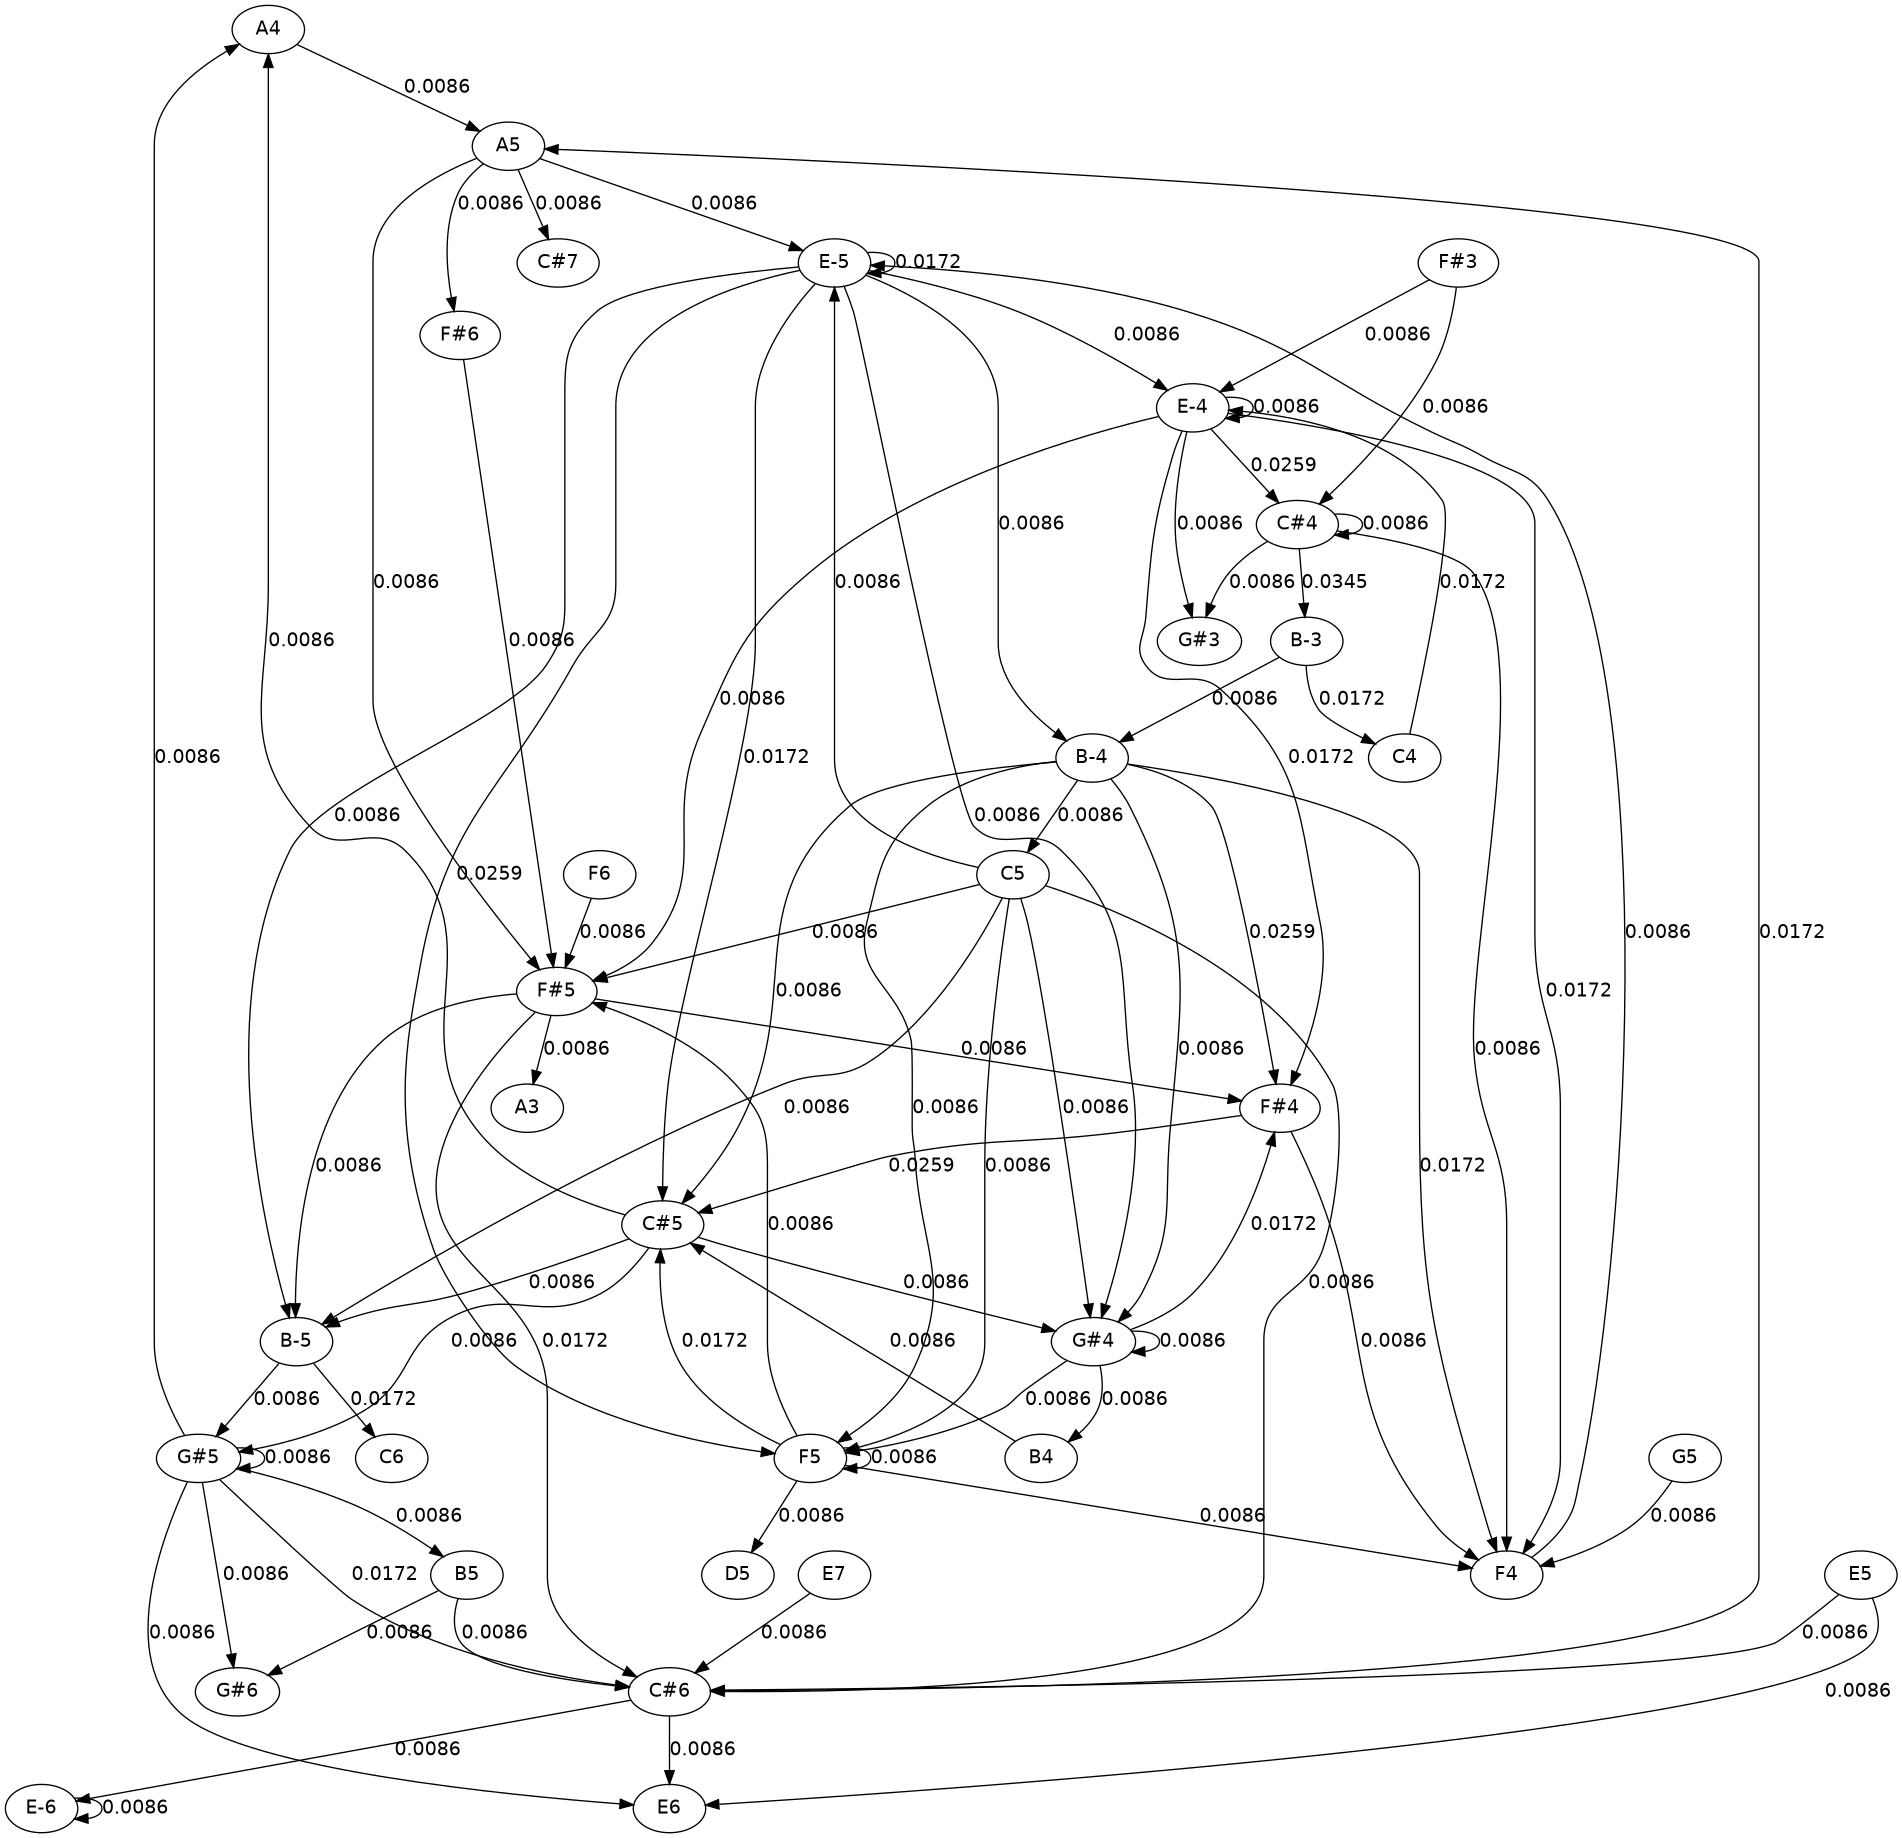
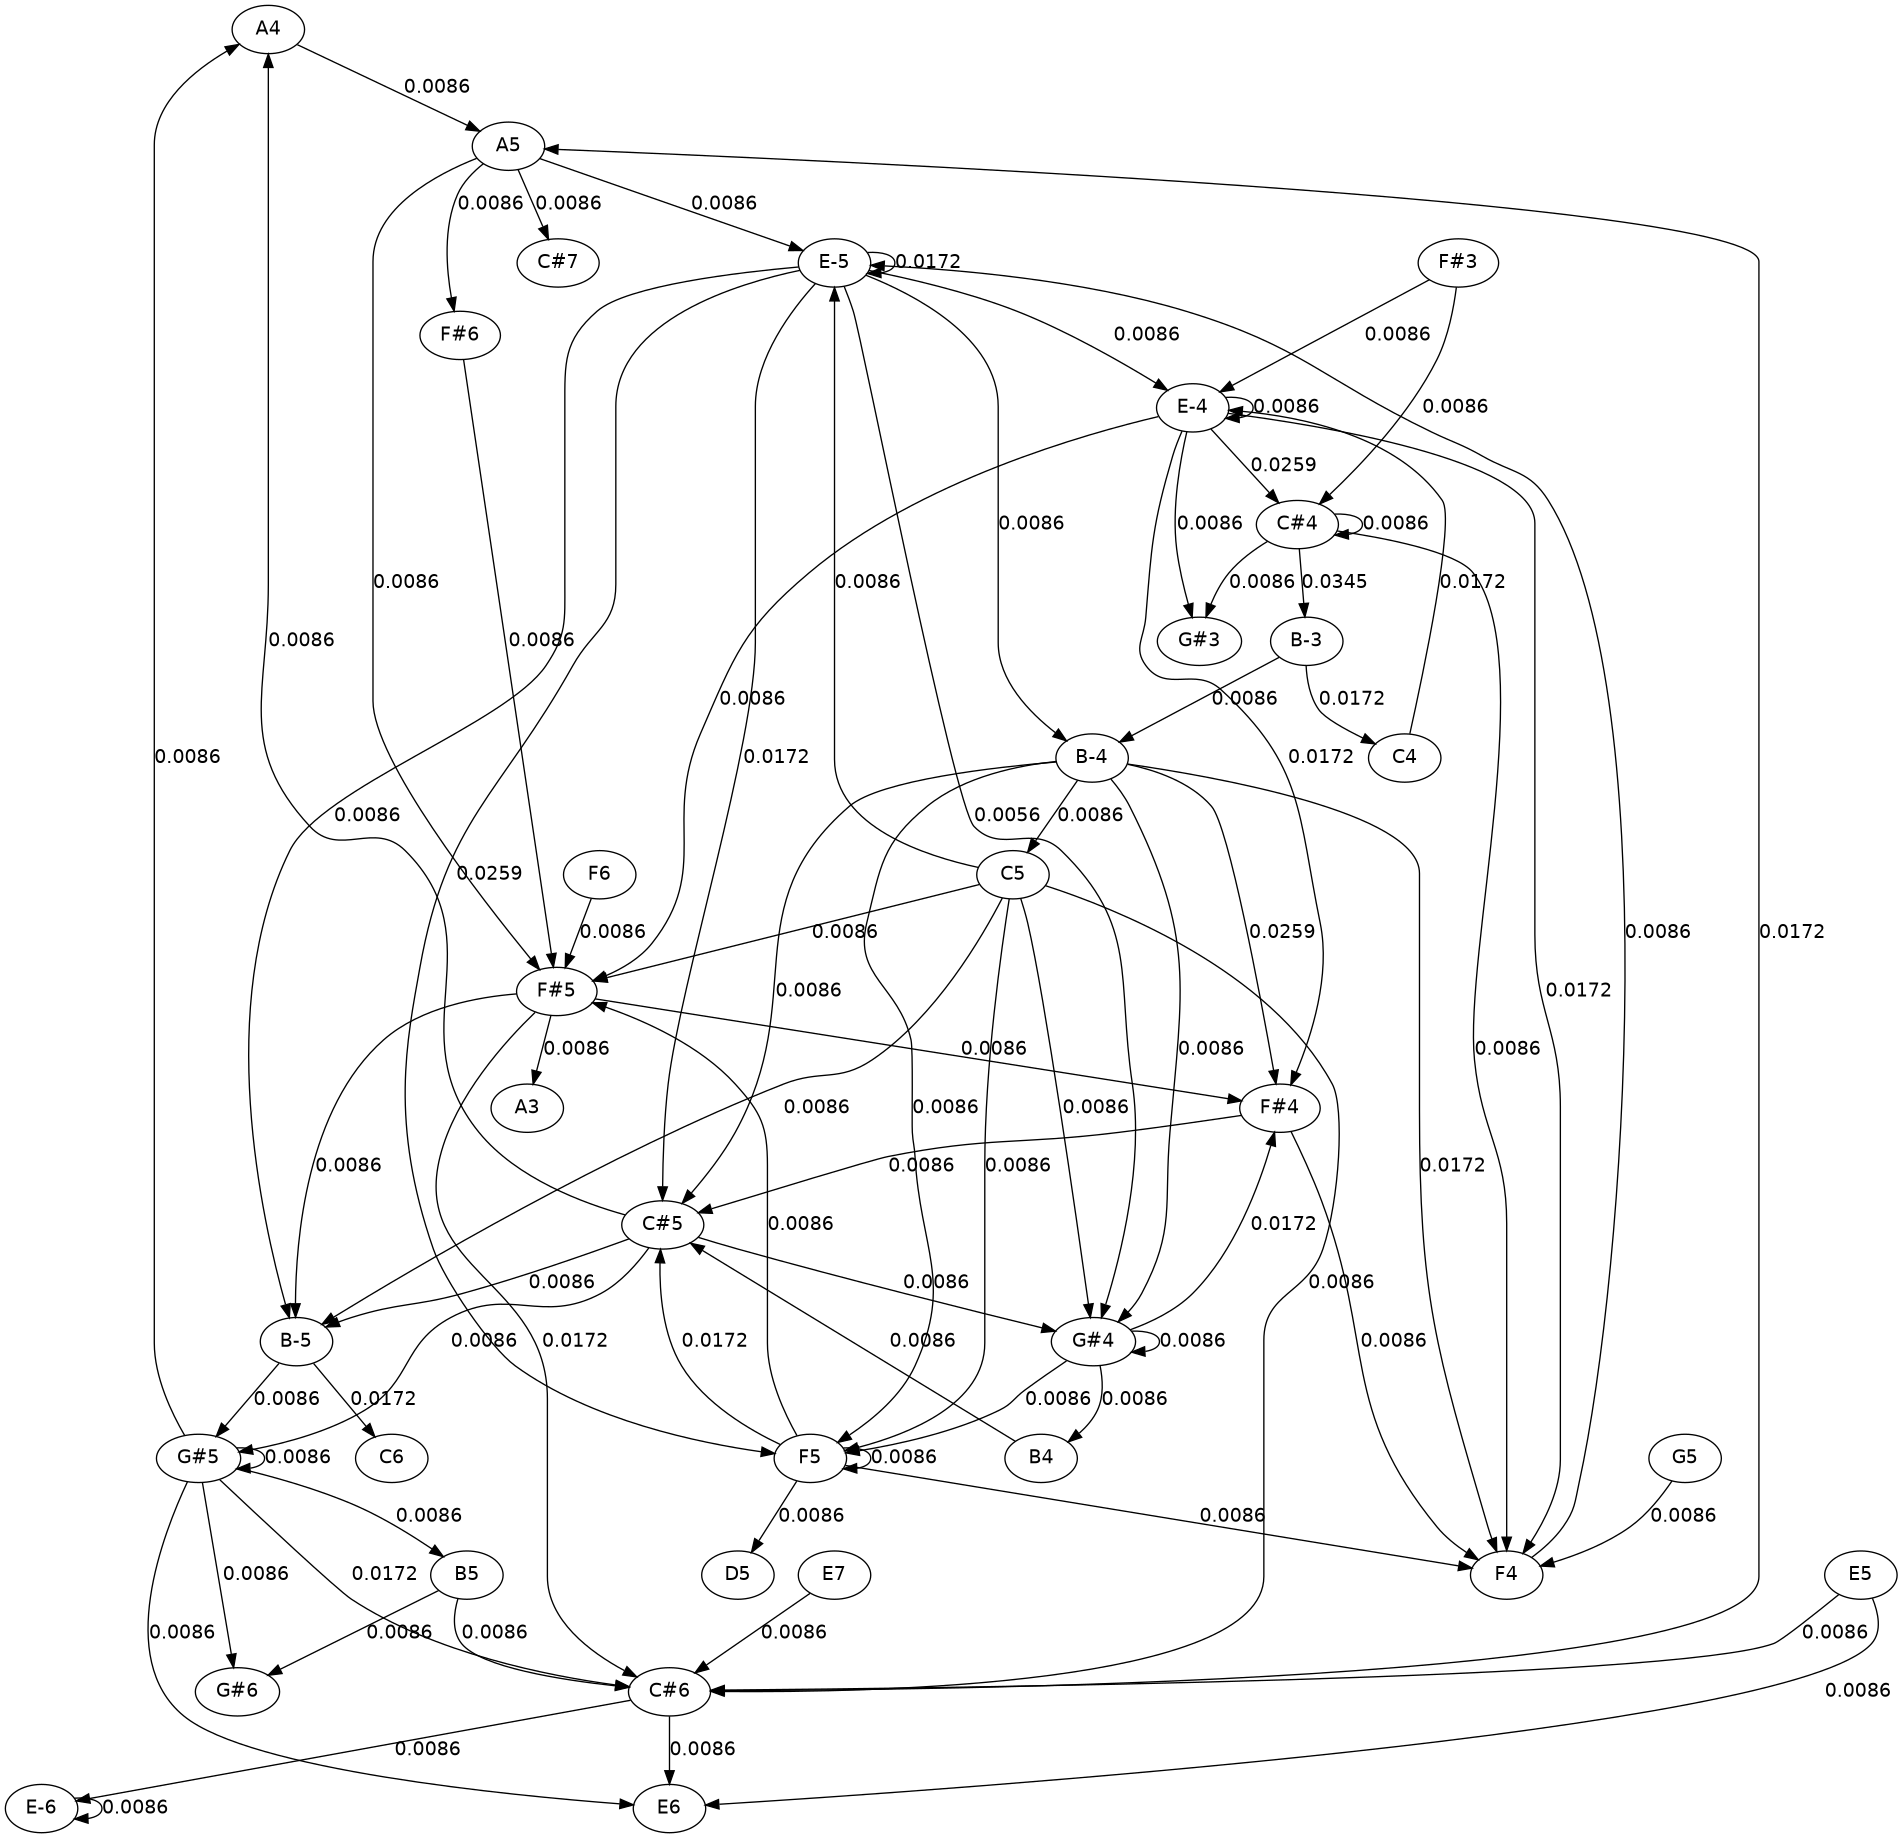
(1008, 816) -> (1008, 816)
(922, 1167) -> (922, 1167)
